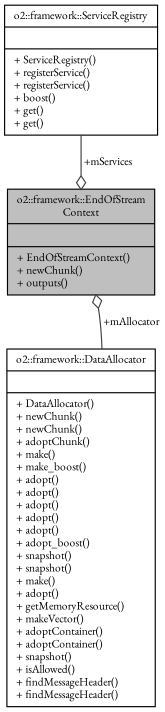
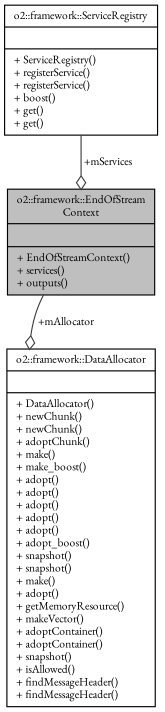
(50, 270) -> (41, 270)
(101, 329) -> (35, 315)
